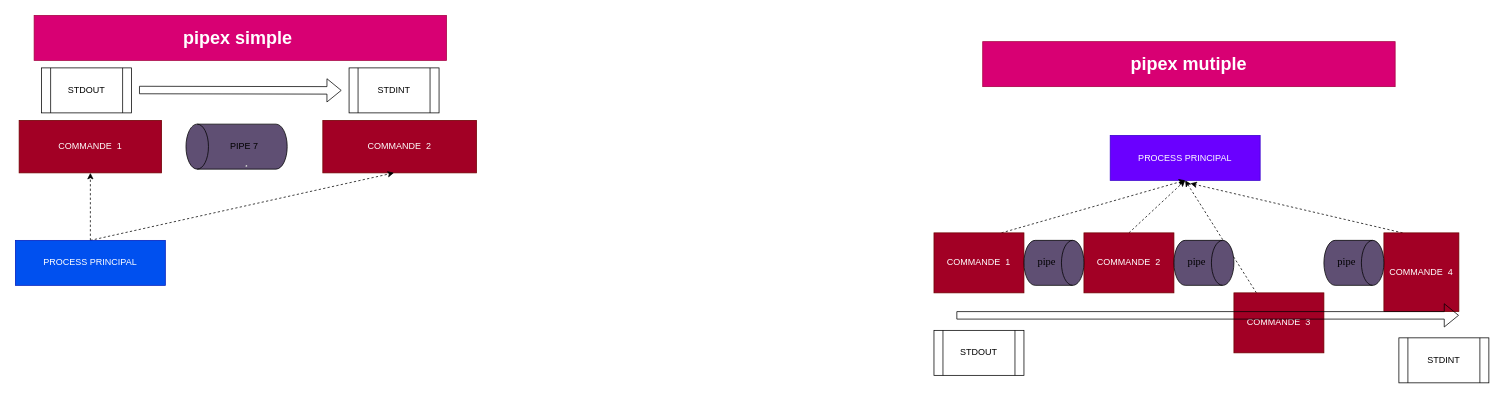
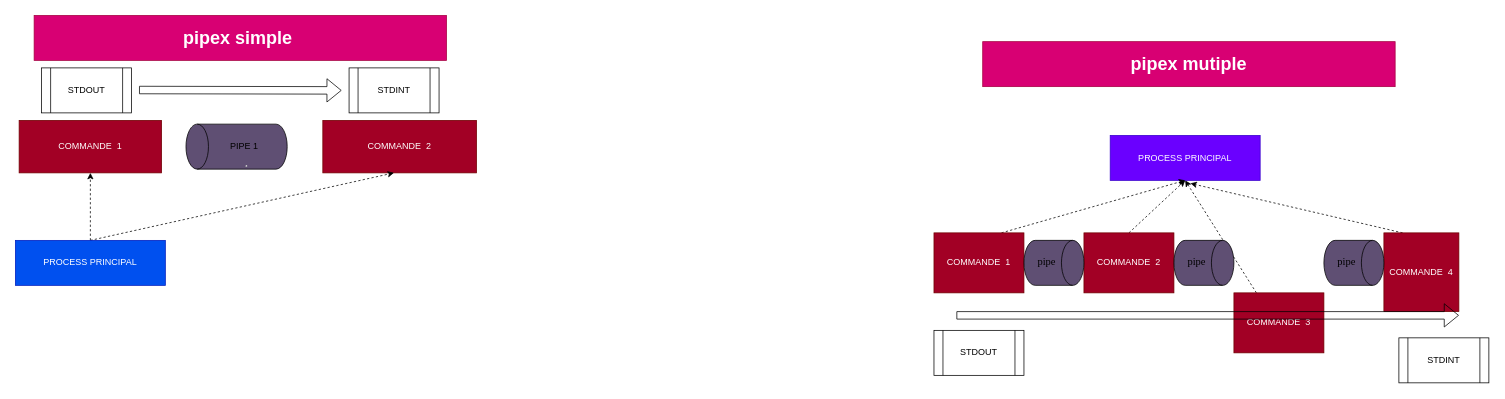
(245, 147) -> (245, 147)
